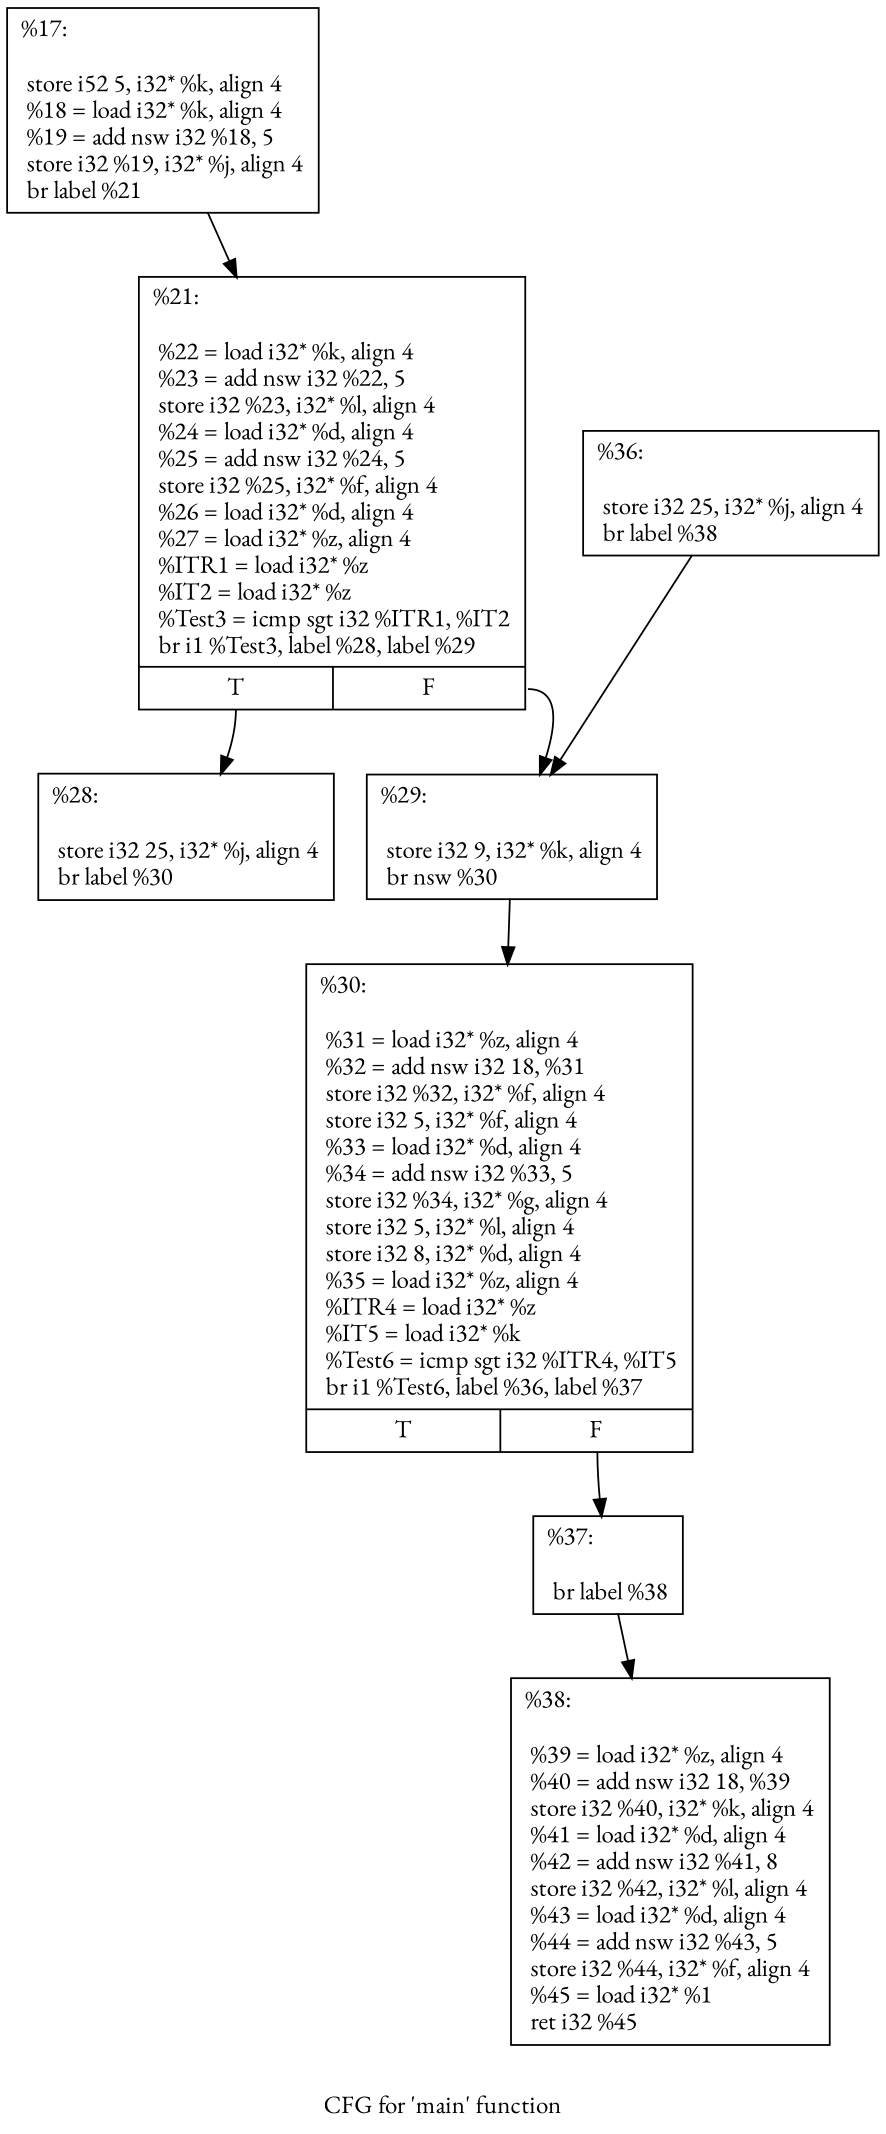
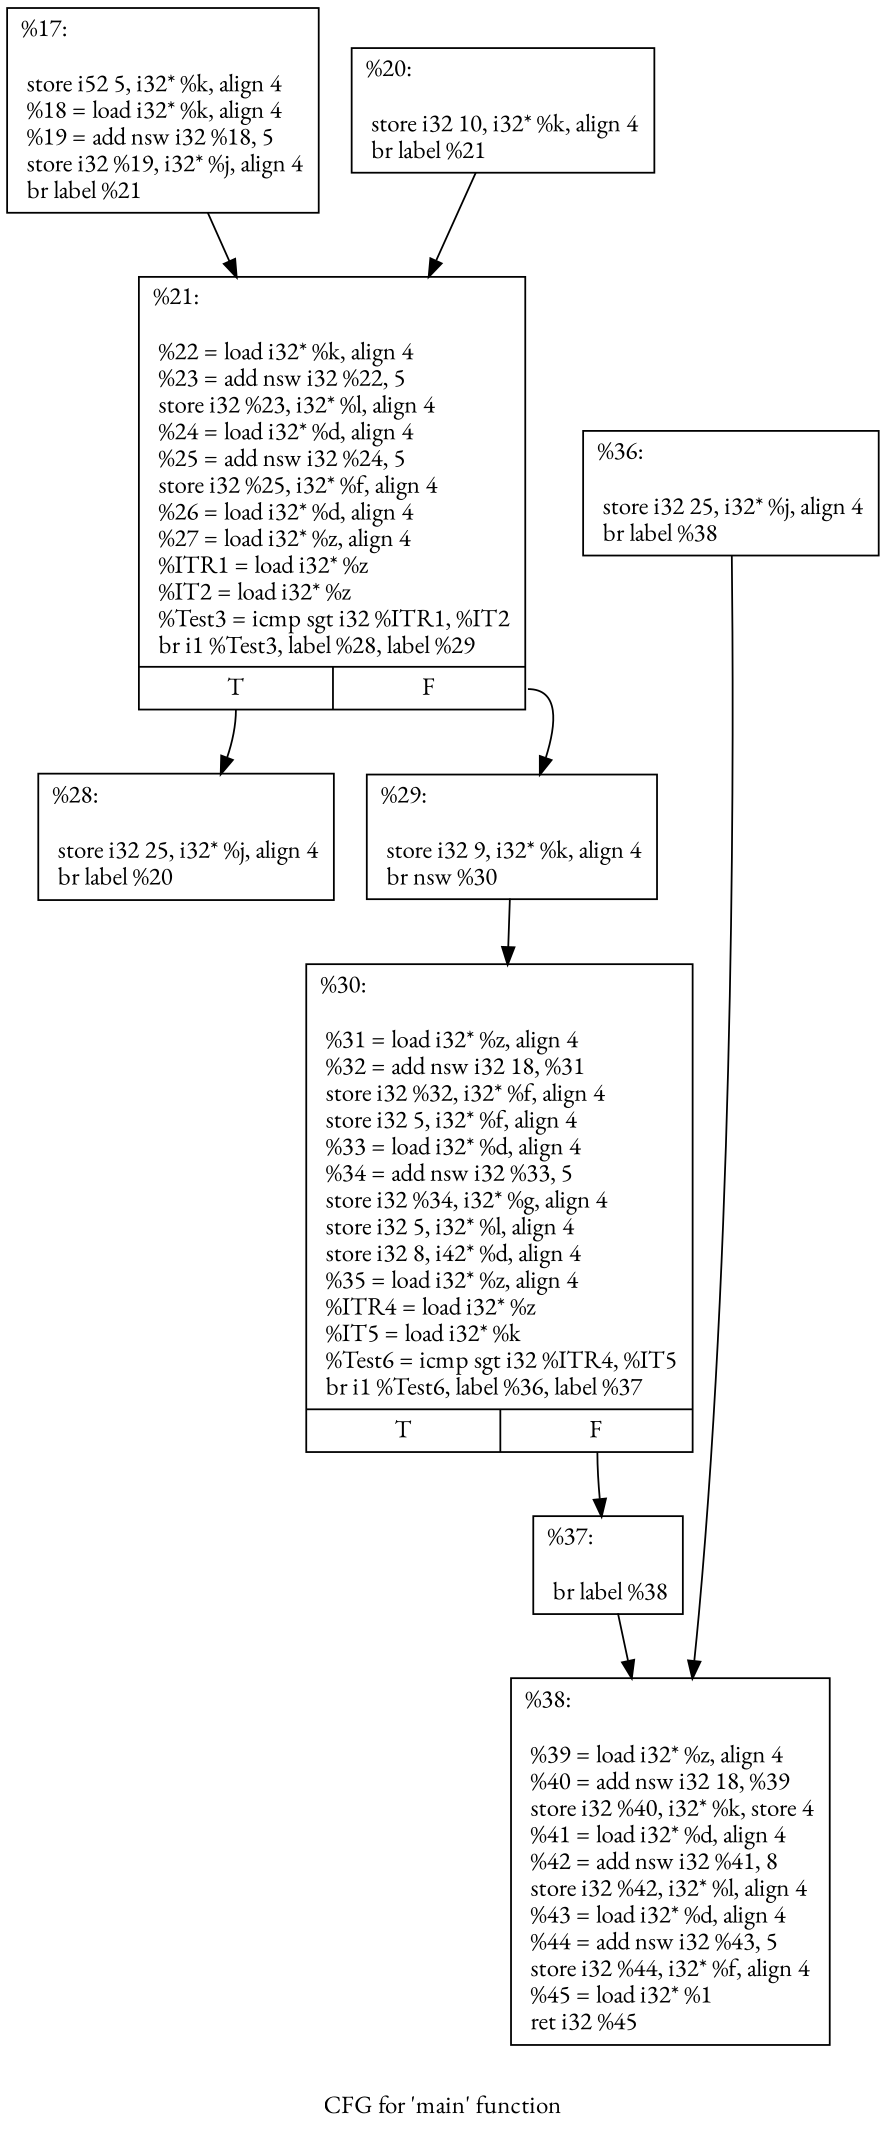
none -> (503, 110)
(626, 657) -> (727, 1109)
(113, 877) -> (113, 877)
(451, 1254) -> (451, 1254)
(670, 1808) -> (670, 1808)
